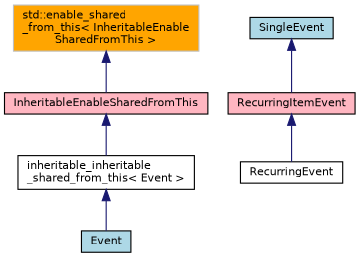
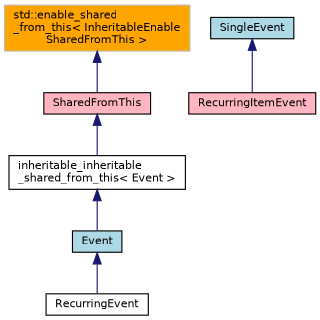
(106, 103) -> (97, 103)
(292, 144) -> (97, 279)
